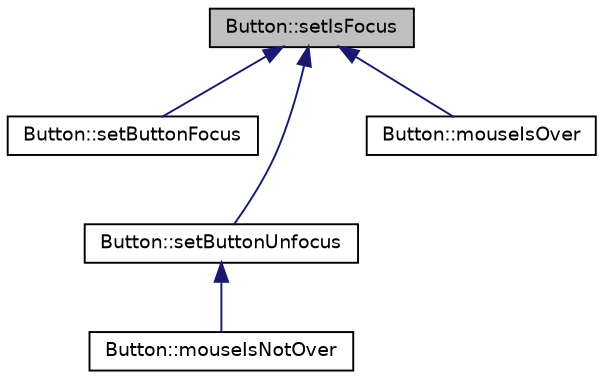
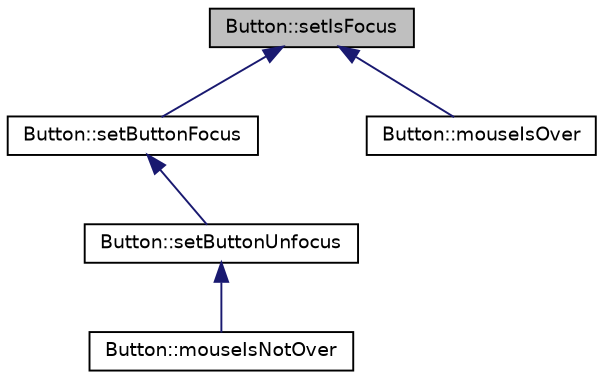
(278, 149) -> (184, 197)
